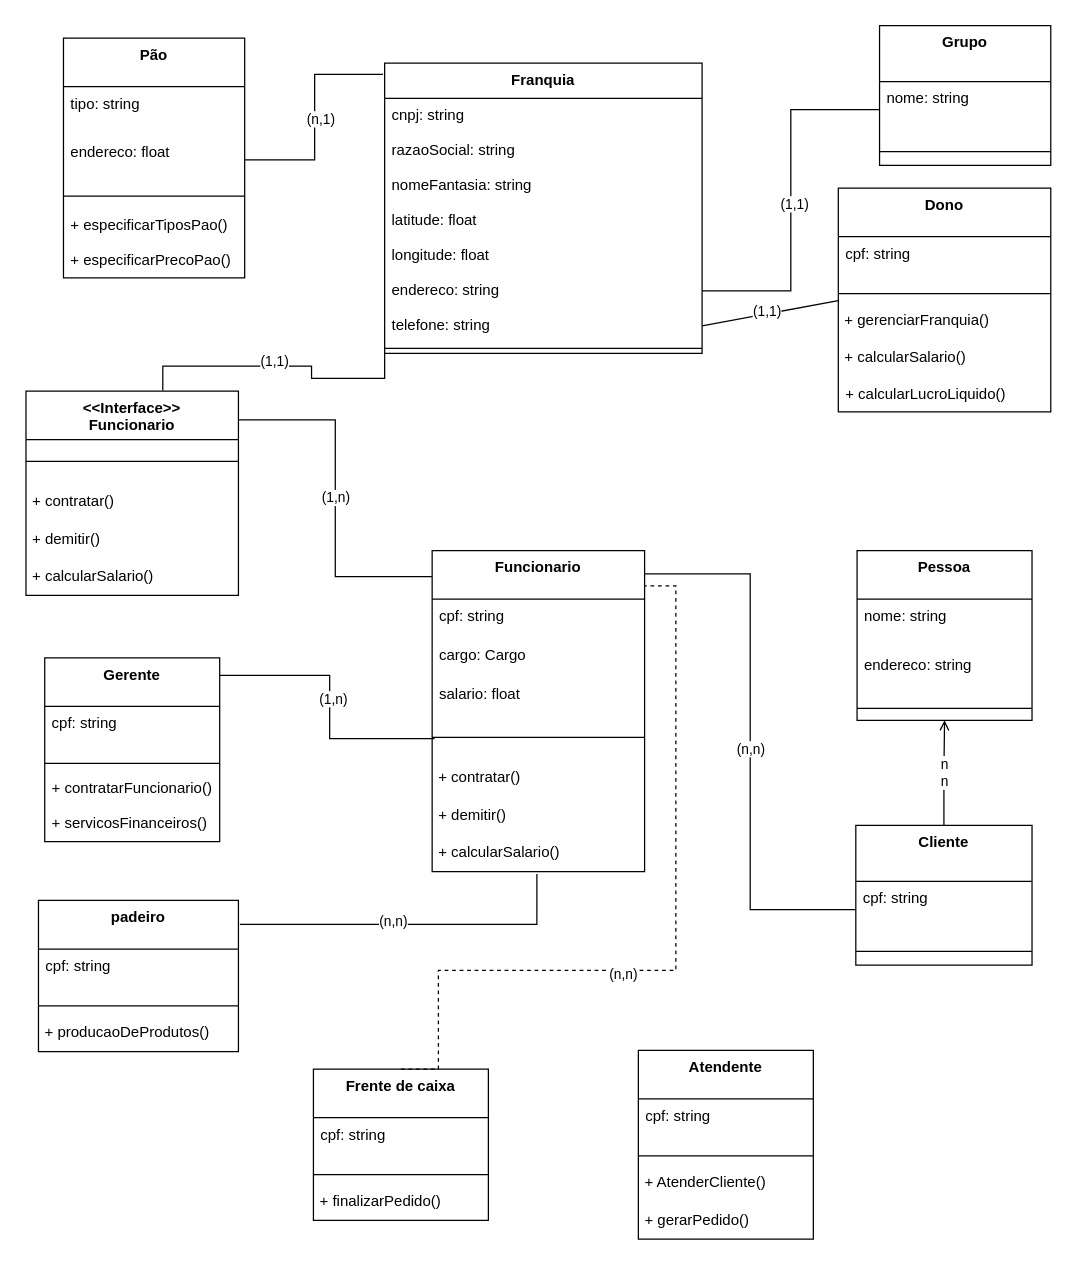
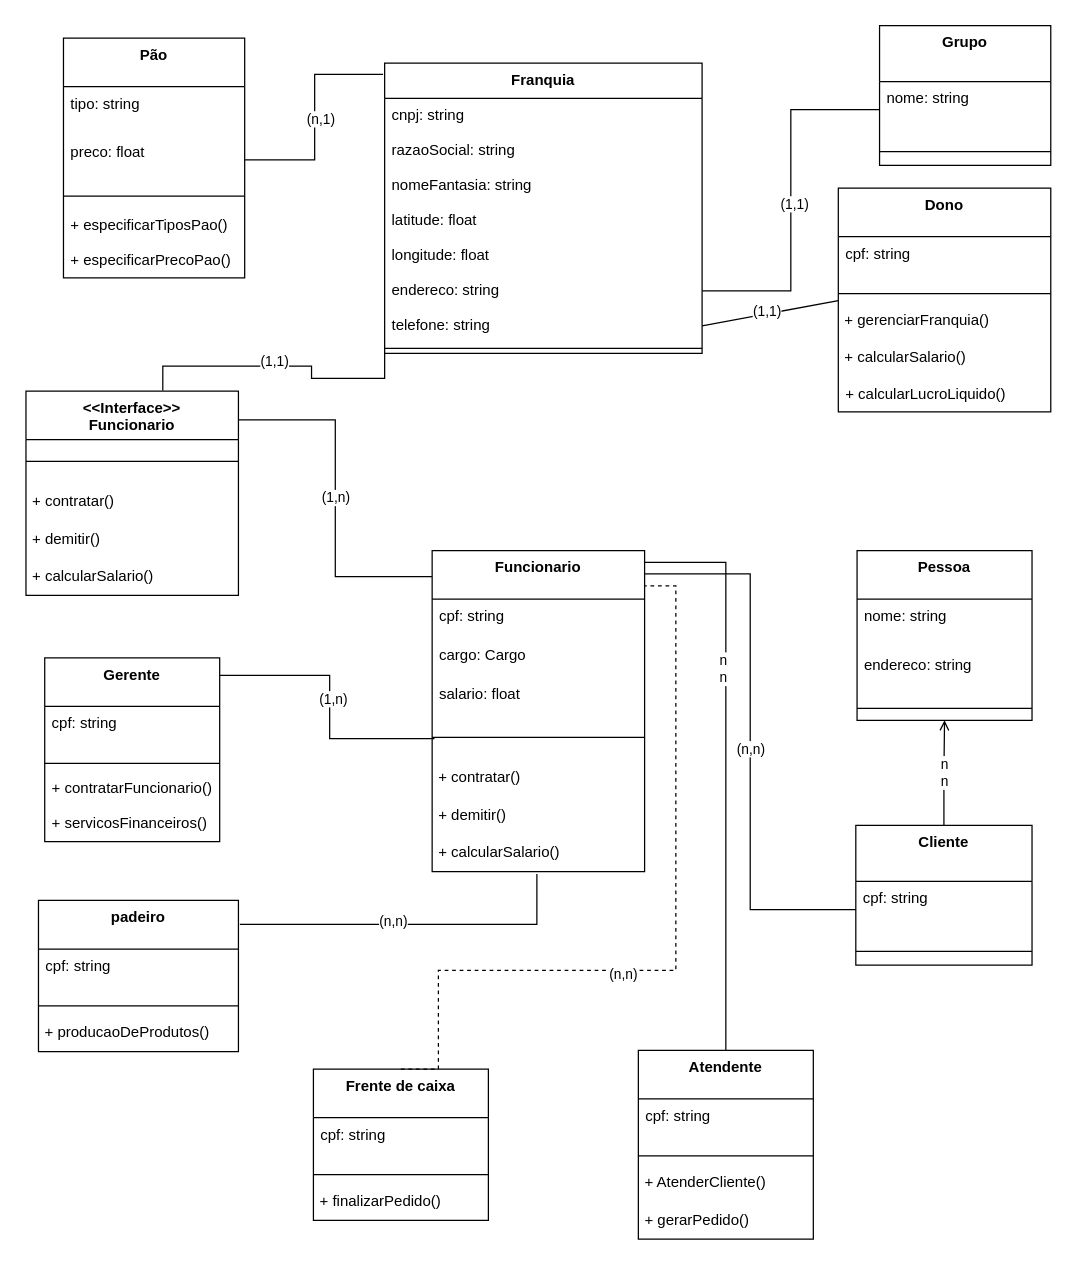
(127, 152) -> (115, 152)
none -> (726, 767)
